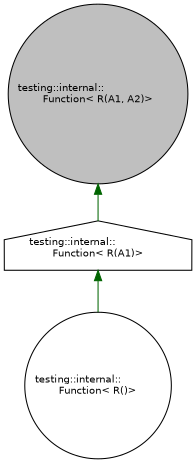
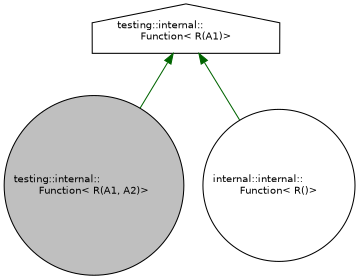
(98, 208) -> (154, 85)
(98, 386) -> (279, 185)
